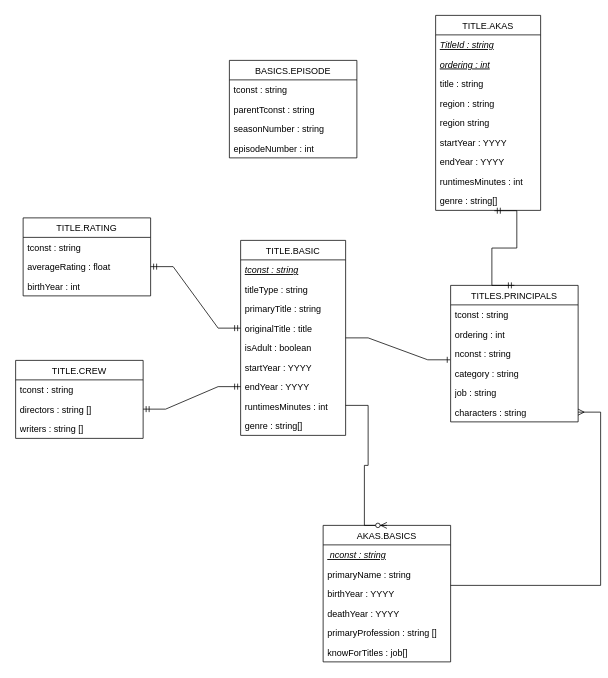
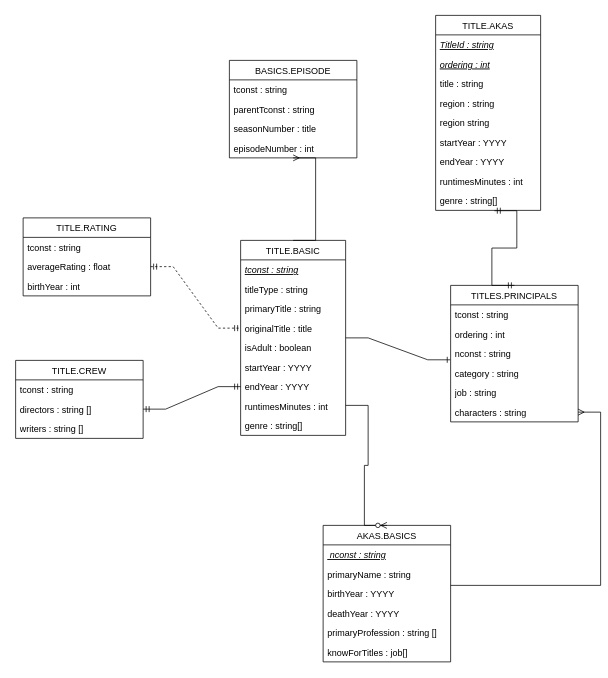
(282, 130) -> (278, 130)
none -> (315, 197)
(196, 298) -> (196, 298)
